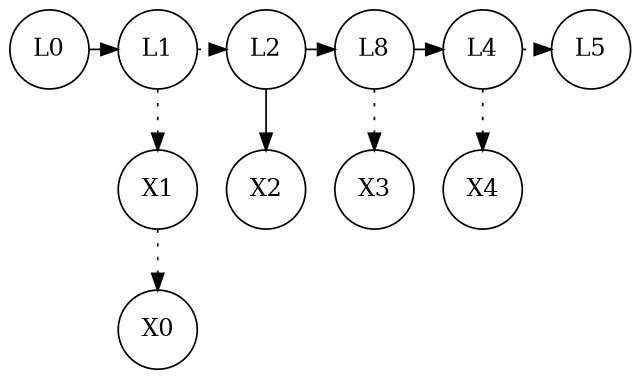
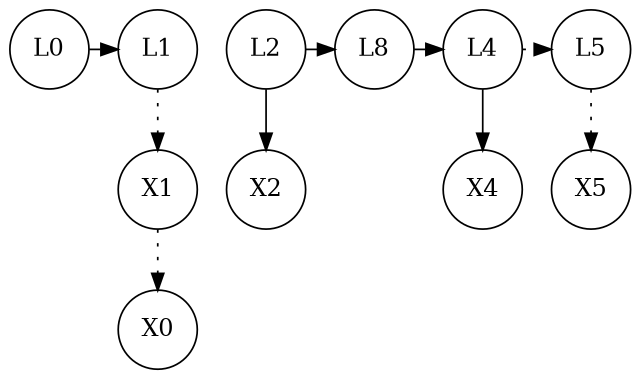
(203, 49) -> none
(483, 111) -> (483, 111)
(374, 190) -> none
none -> (591, 190)
